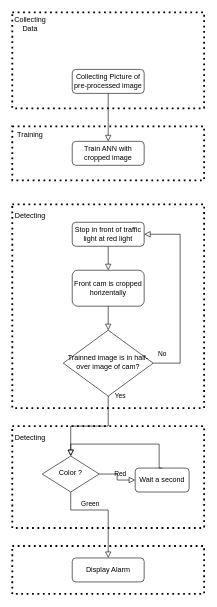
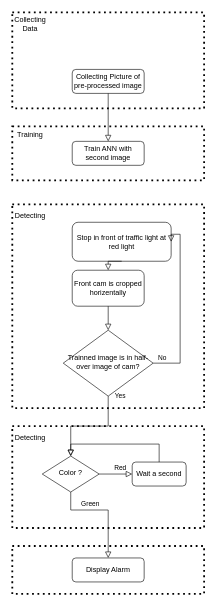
(108, 153) -> (108, 153)
(108, 234) -> (122, 242)
(162, 480) -> (159, 474)
